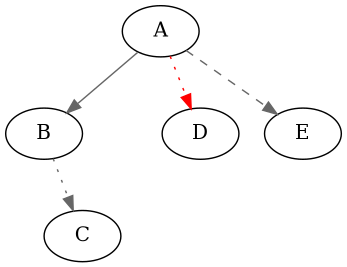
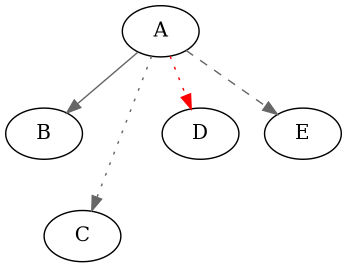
(61, 178) -> (124, 127)
